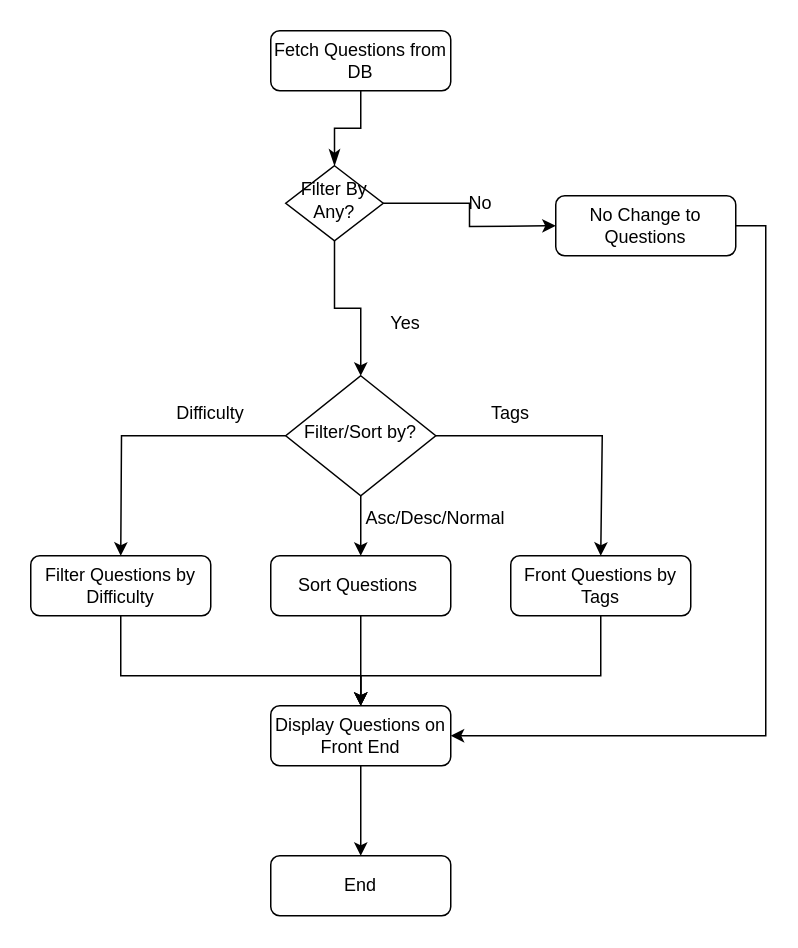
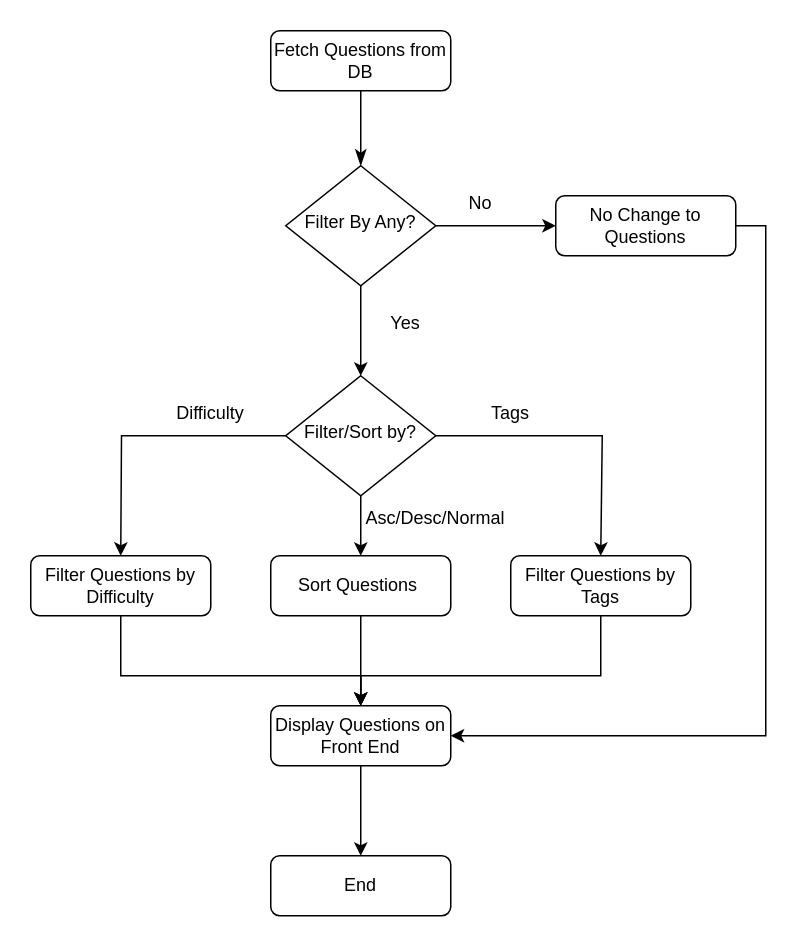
(335, 203) -> (361, 226)
(601, 586) -> (601, 586)
